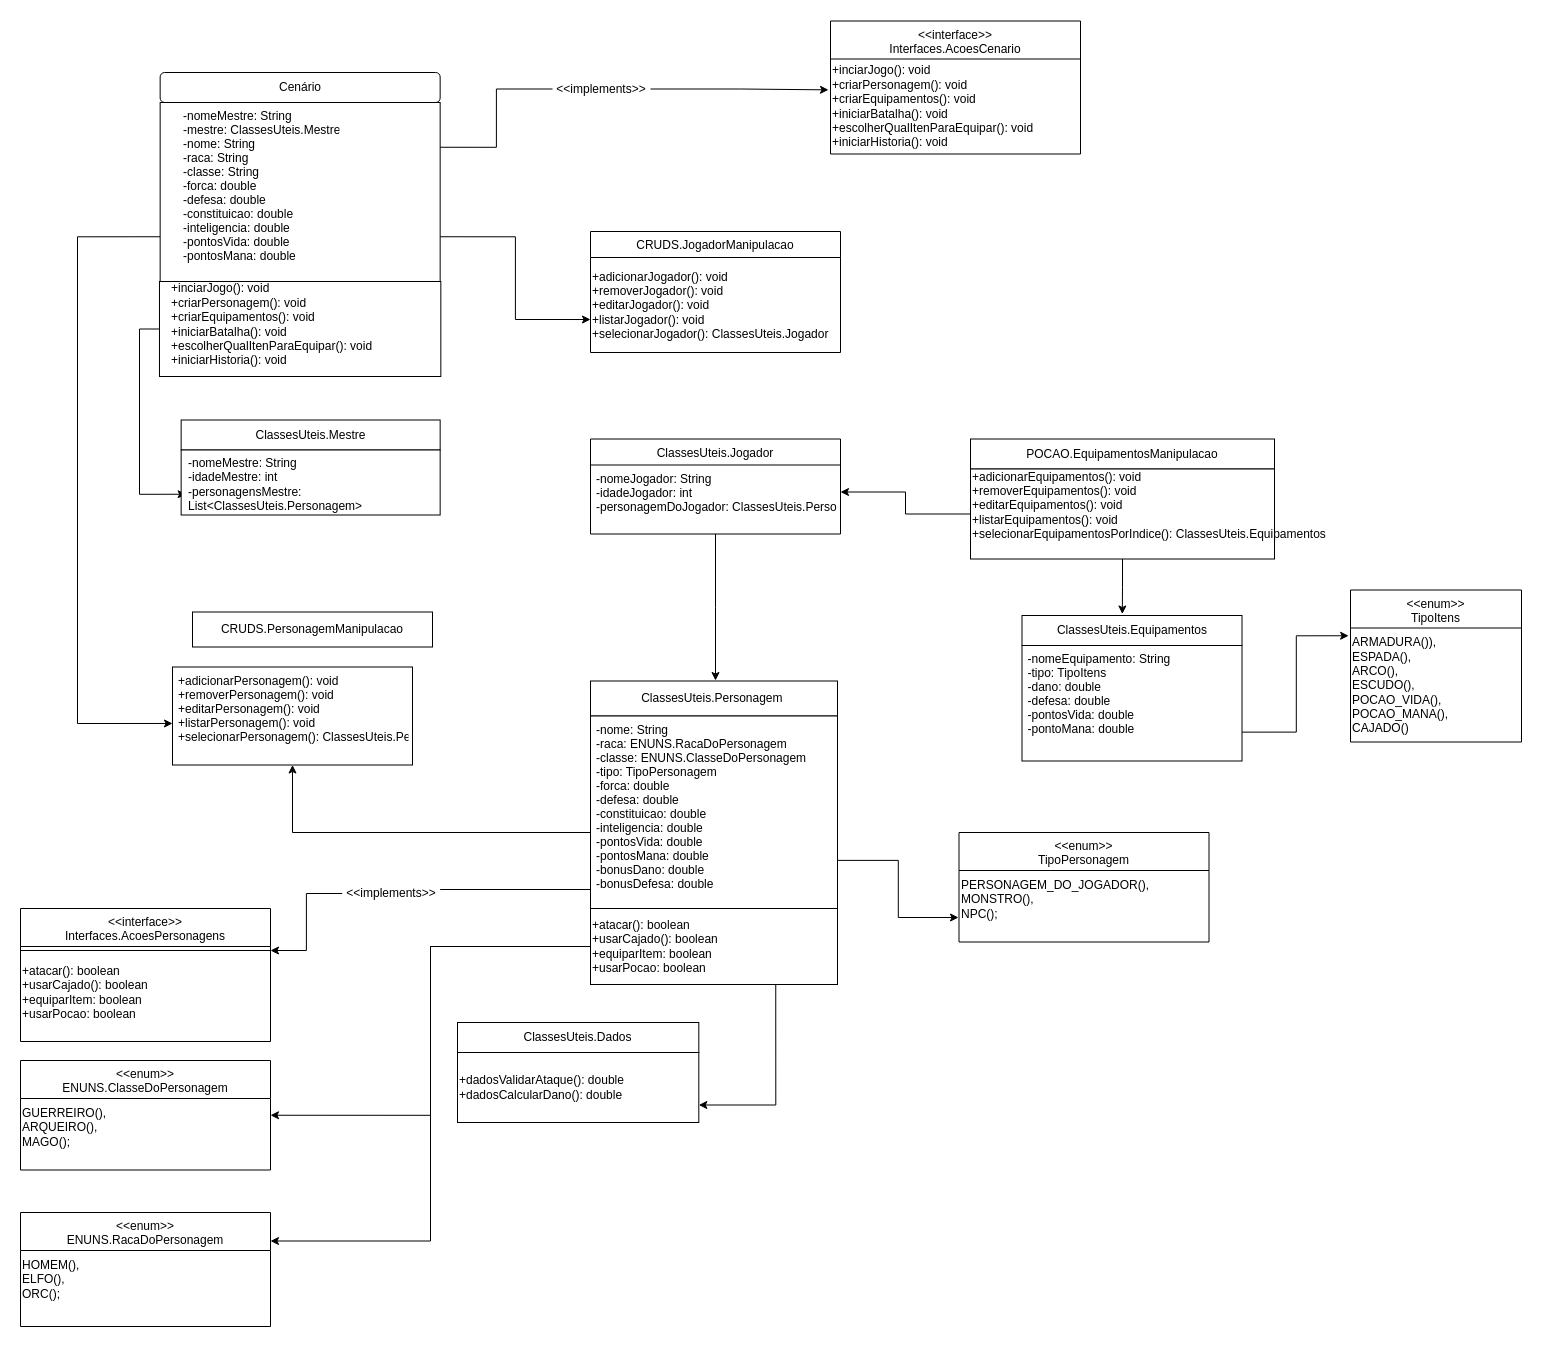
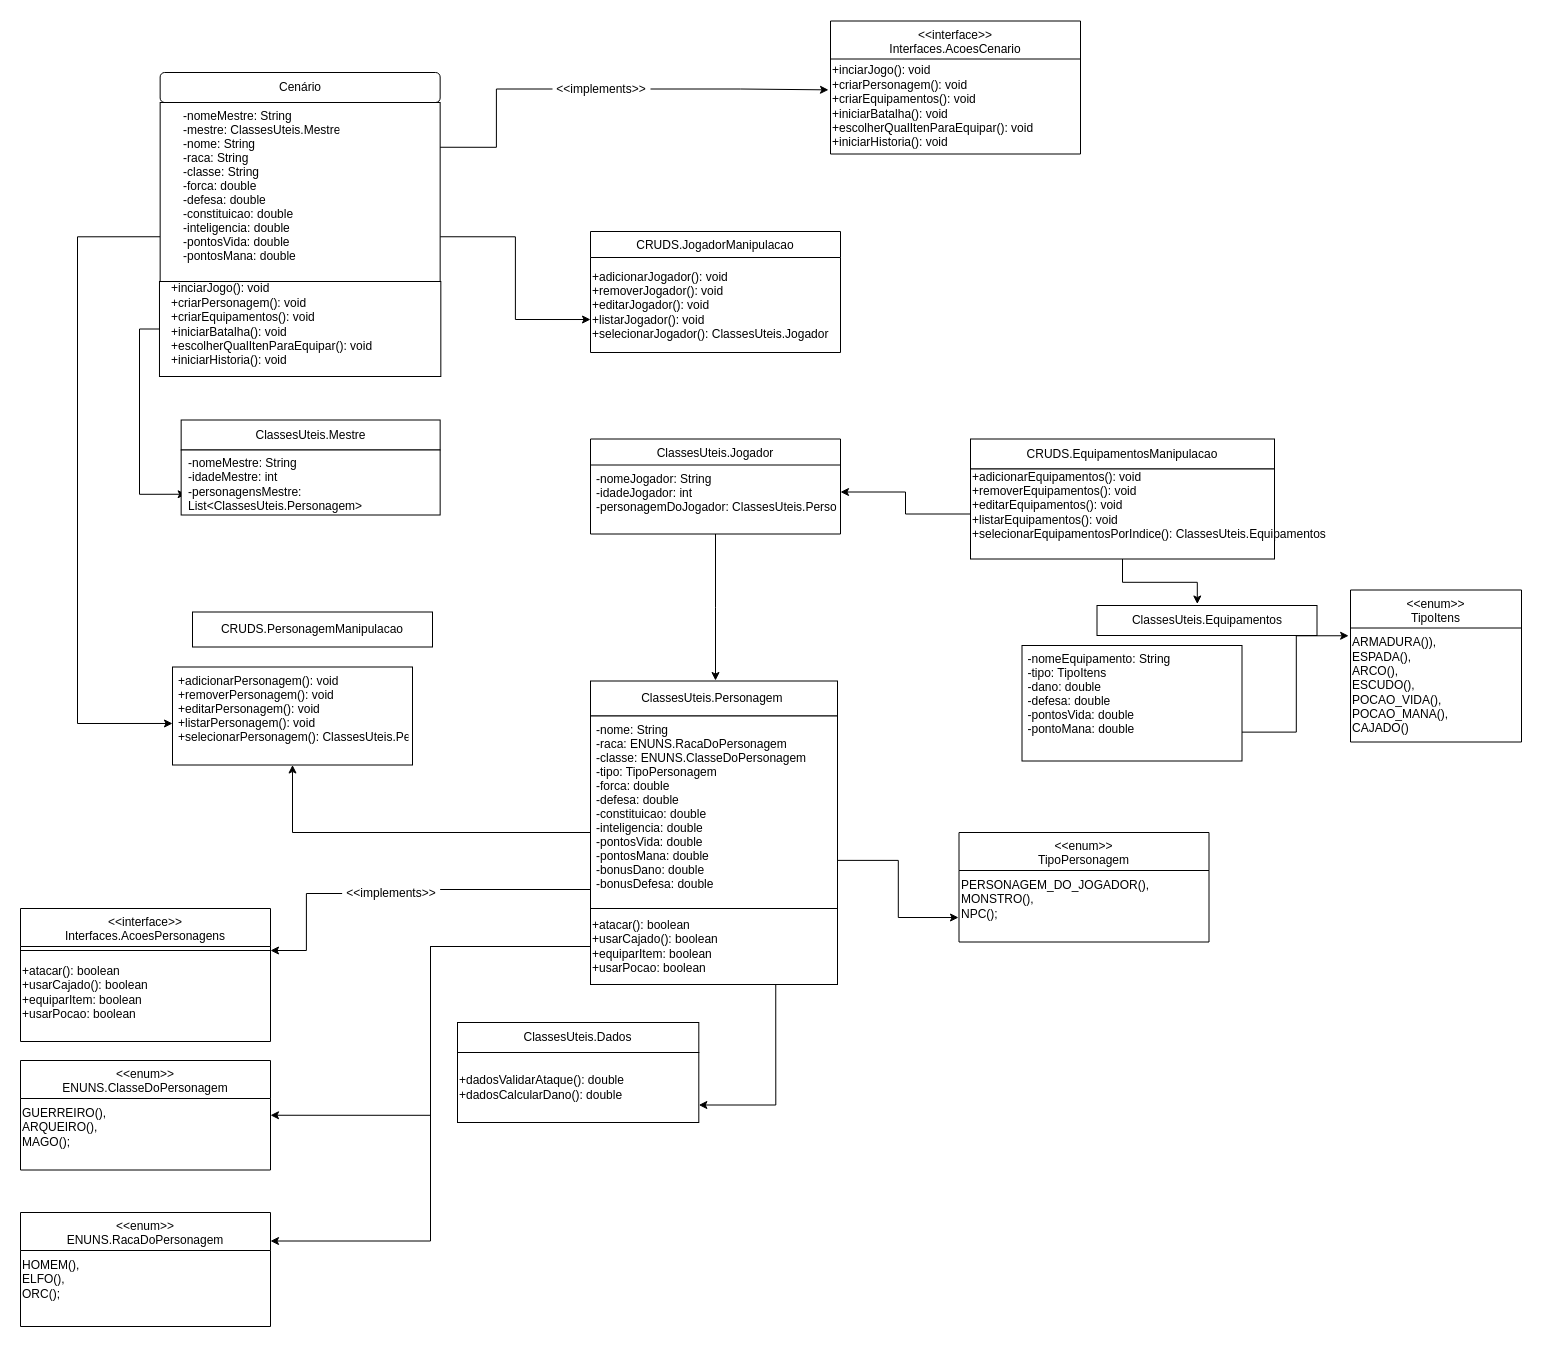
(1123, 455) -> (1123, 455)
(1132, 631) -> (1207, 621)
